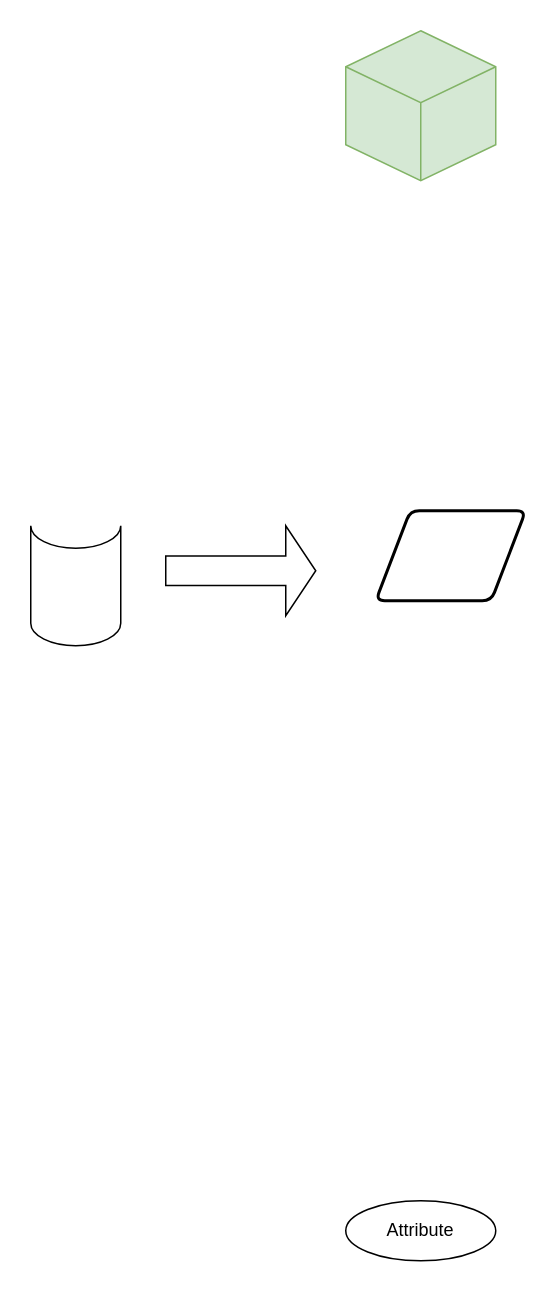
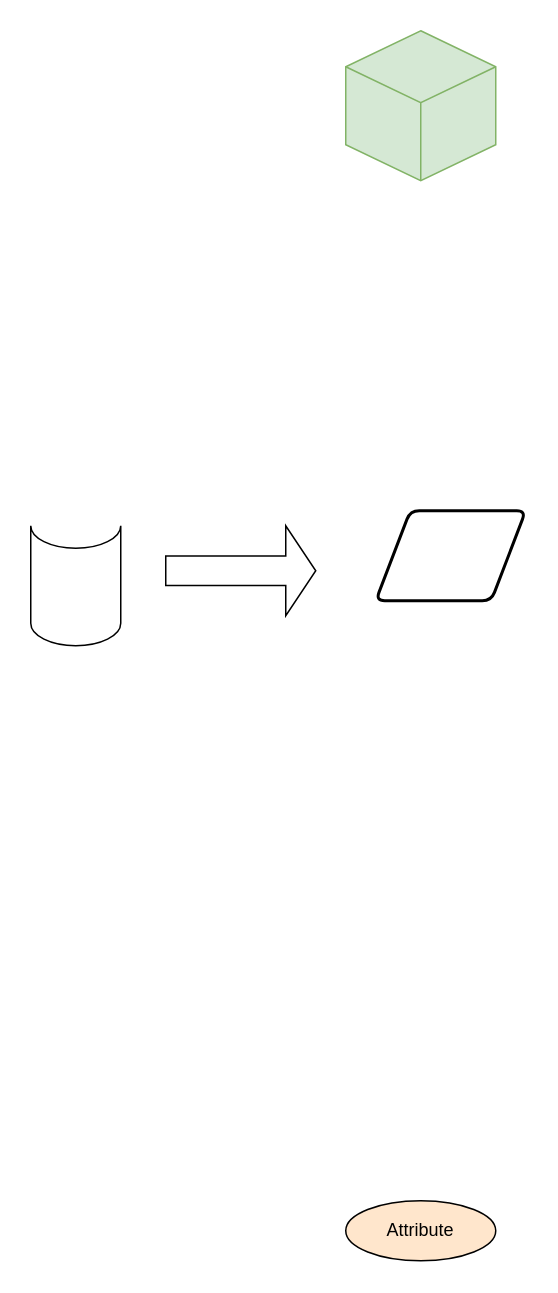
(421, 1231) -> (421, 1231)
